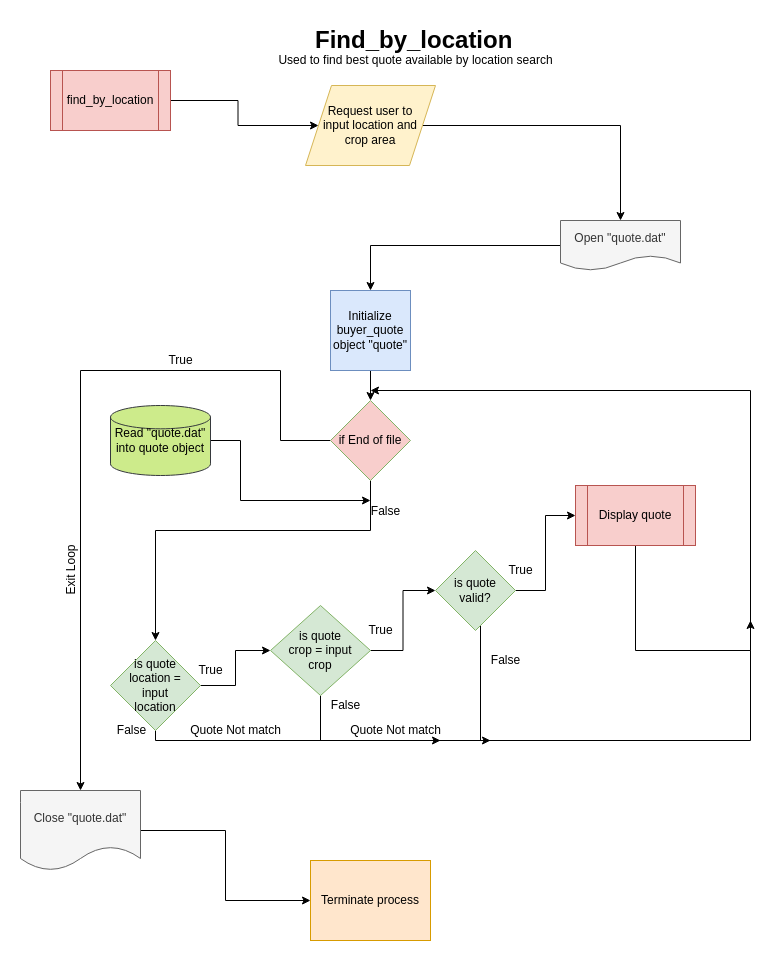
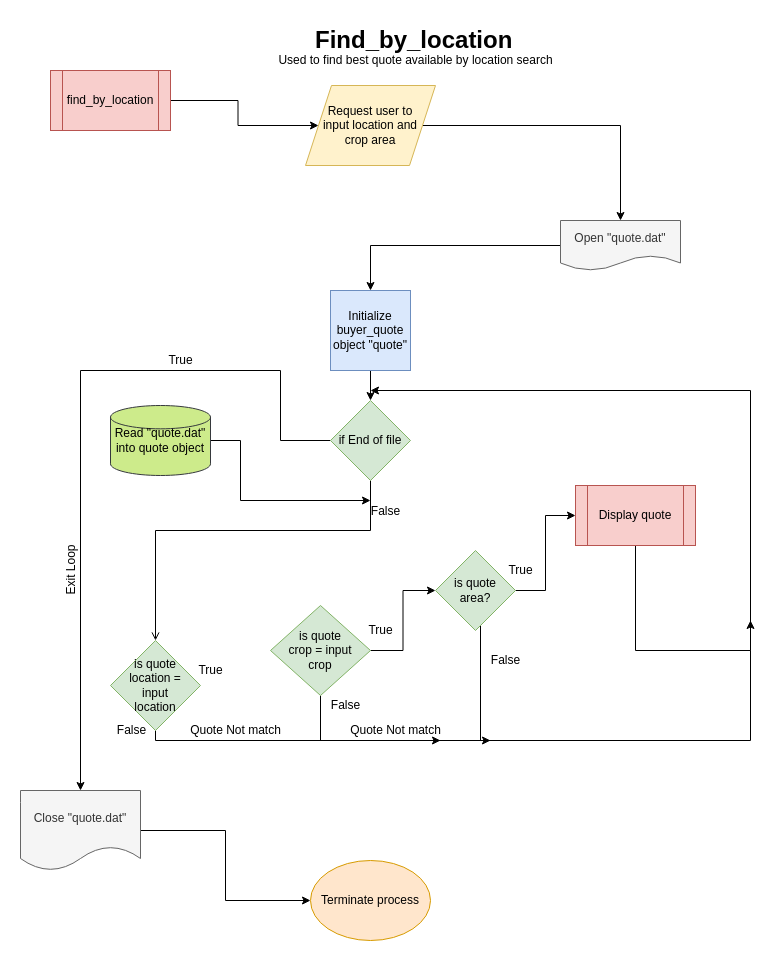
(371, 441) -> (371, 441)
(476, 591) -> (476, 591)
(156, 632) -> (156, 633)
(236, 672) -> none
(371, 901) -> (371, 901)
